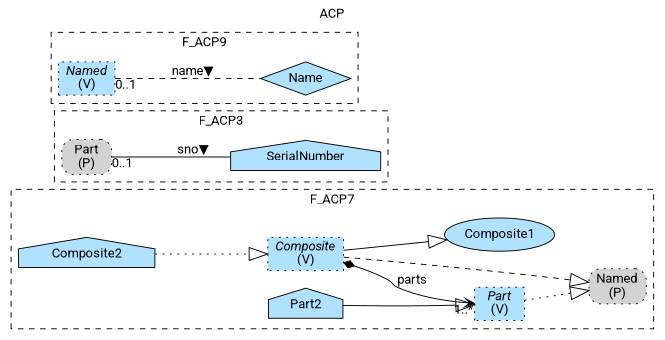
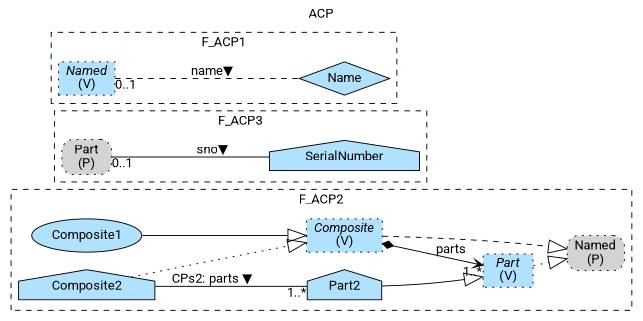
(205, 43) -> (224, 43)
(332, 200) -> (321, 200)
(386, 246) -> (215, 236)
none -> (231, 286)
